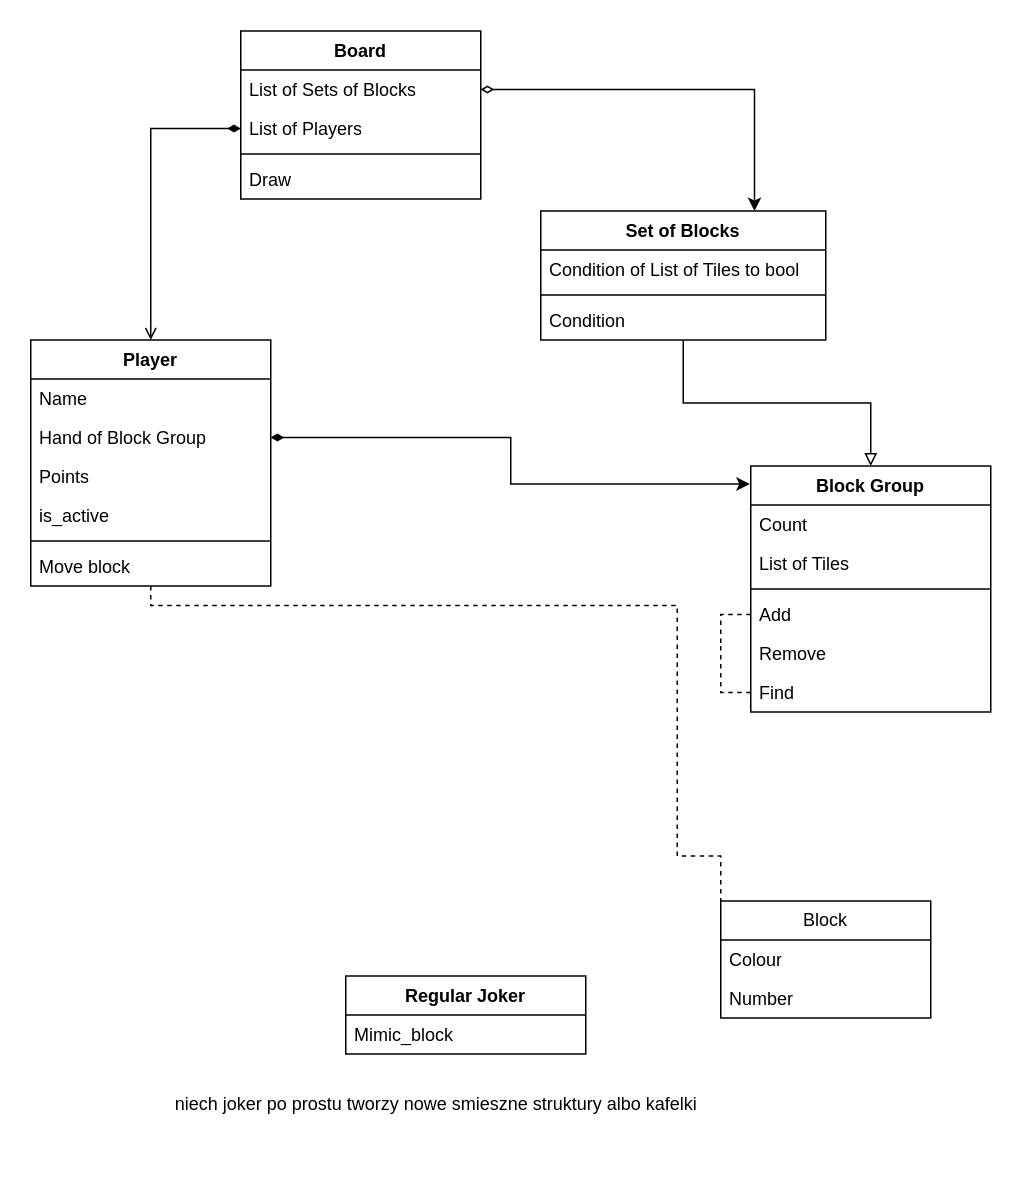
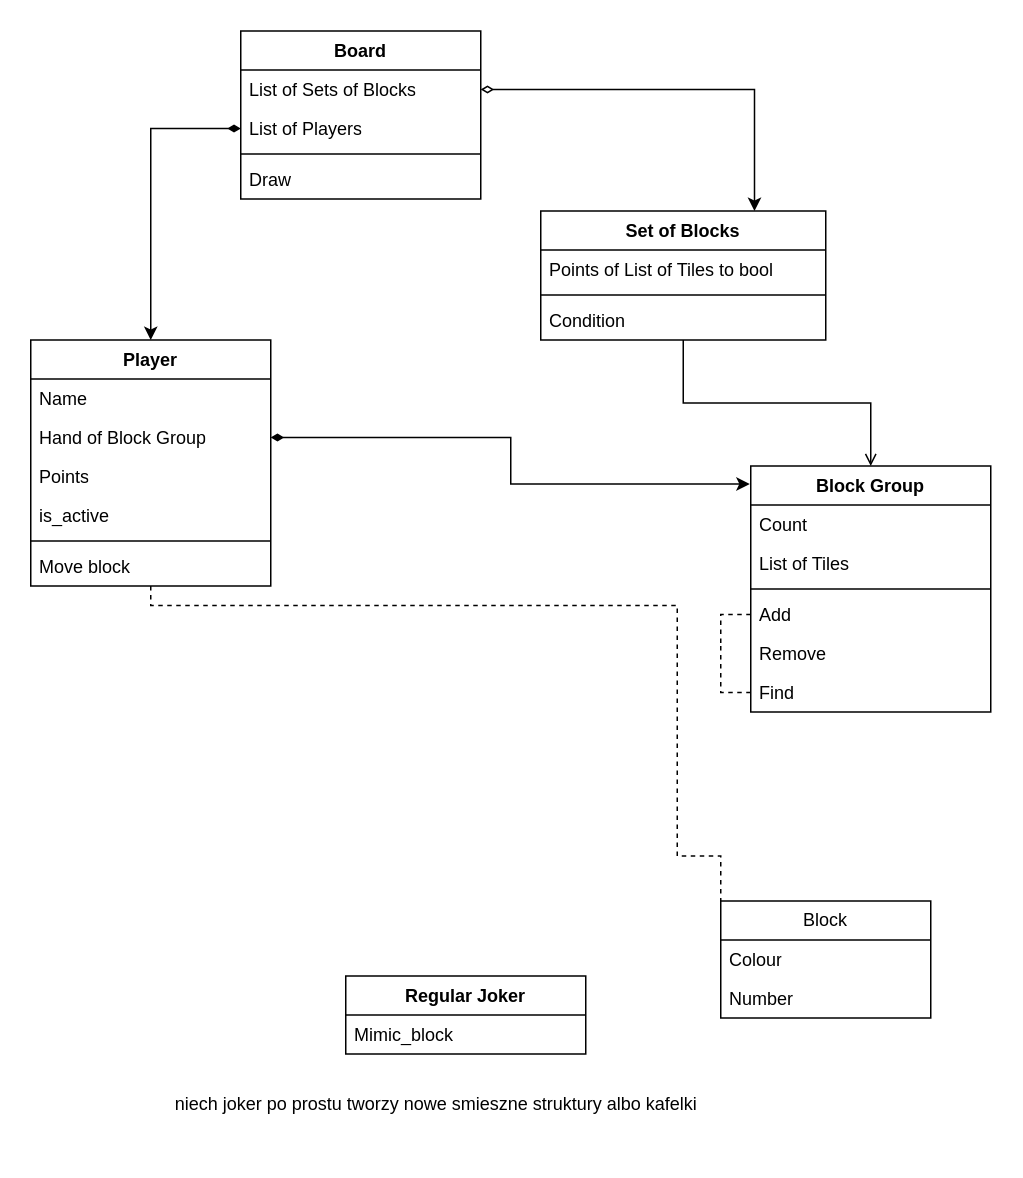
(685, 282) -> (680, 271)
(151, 330) -> (151, 328)
(871, 452) -> (871, 456)
